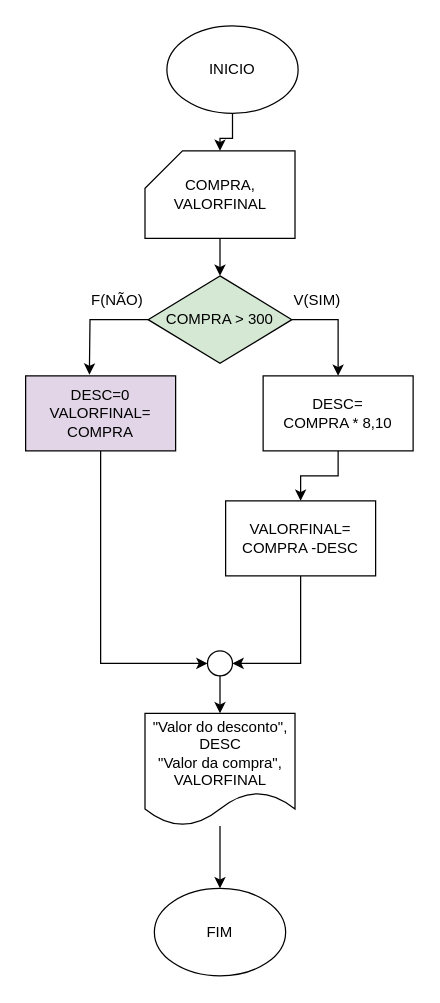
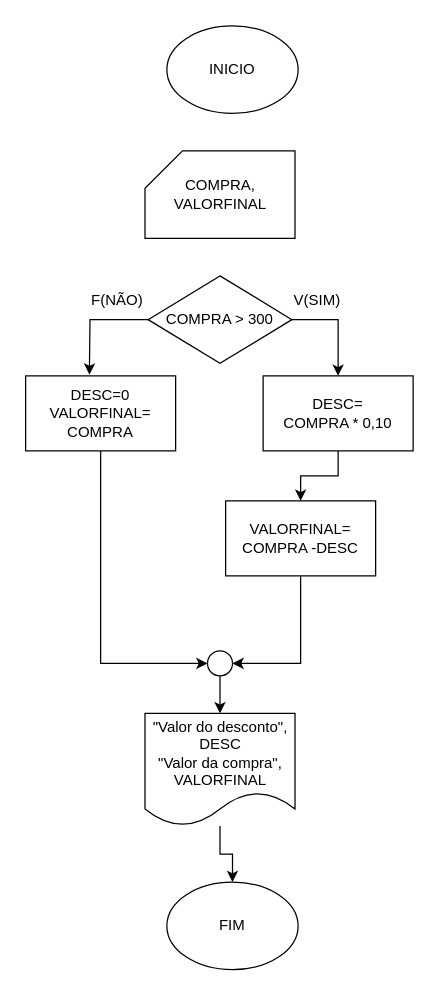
(233, 133) -> none
(220, 261) -> none
(220, 319) -> (220, 319)
(101, 413) -> (101, 413)
(338, 413) -> (338, 413)
(220, 932) -> (233, 926)
